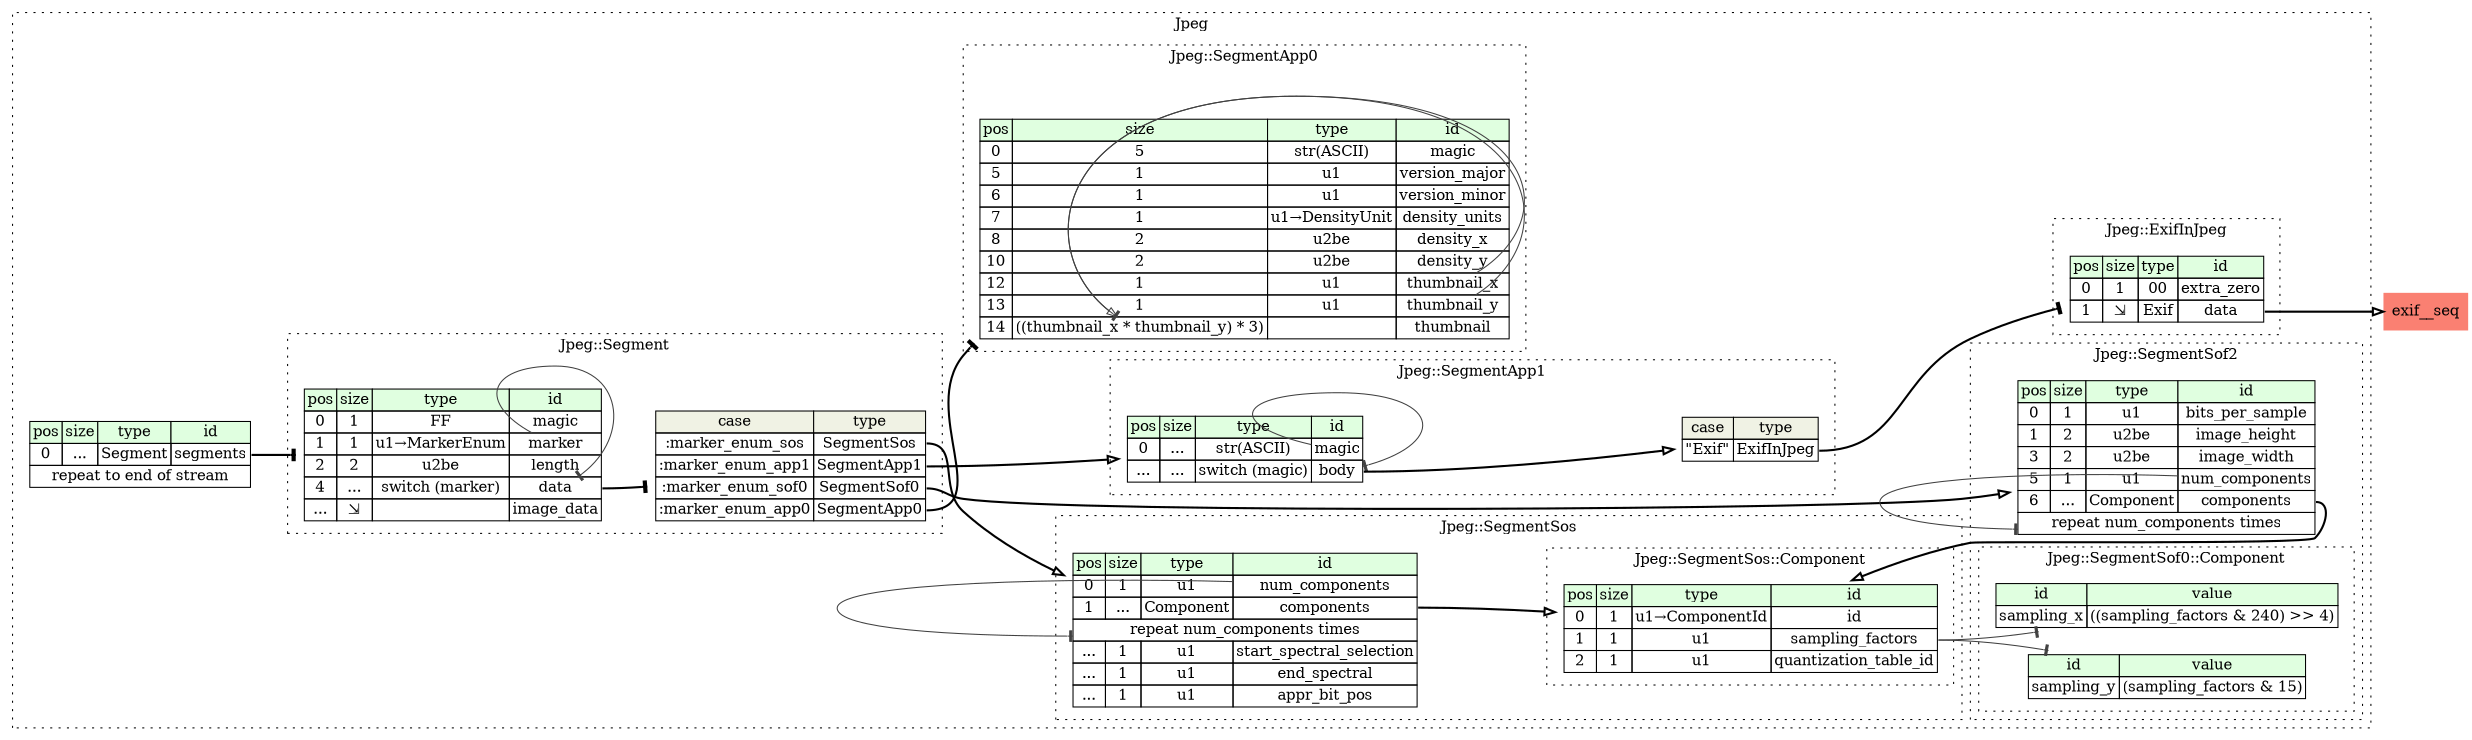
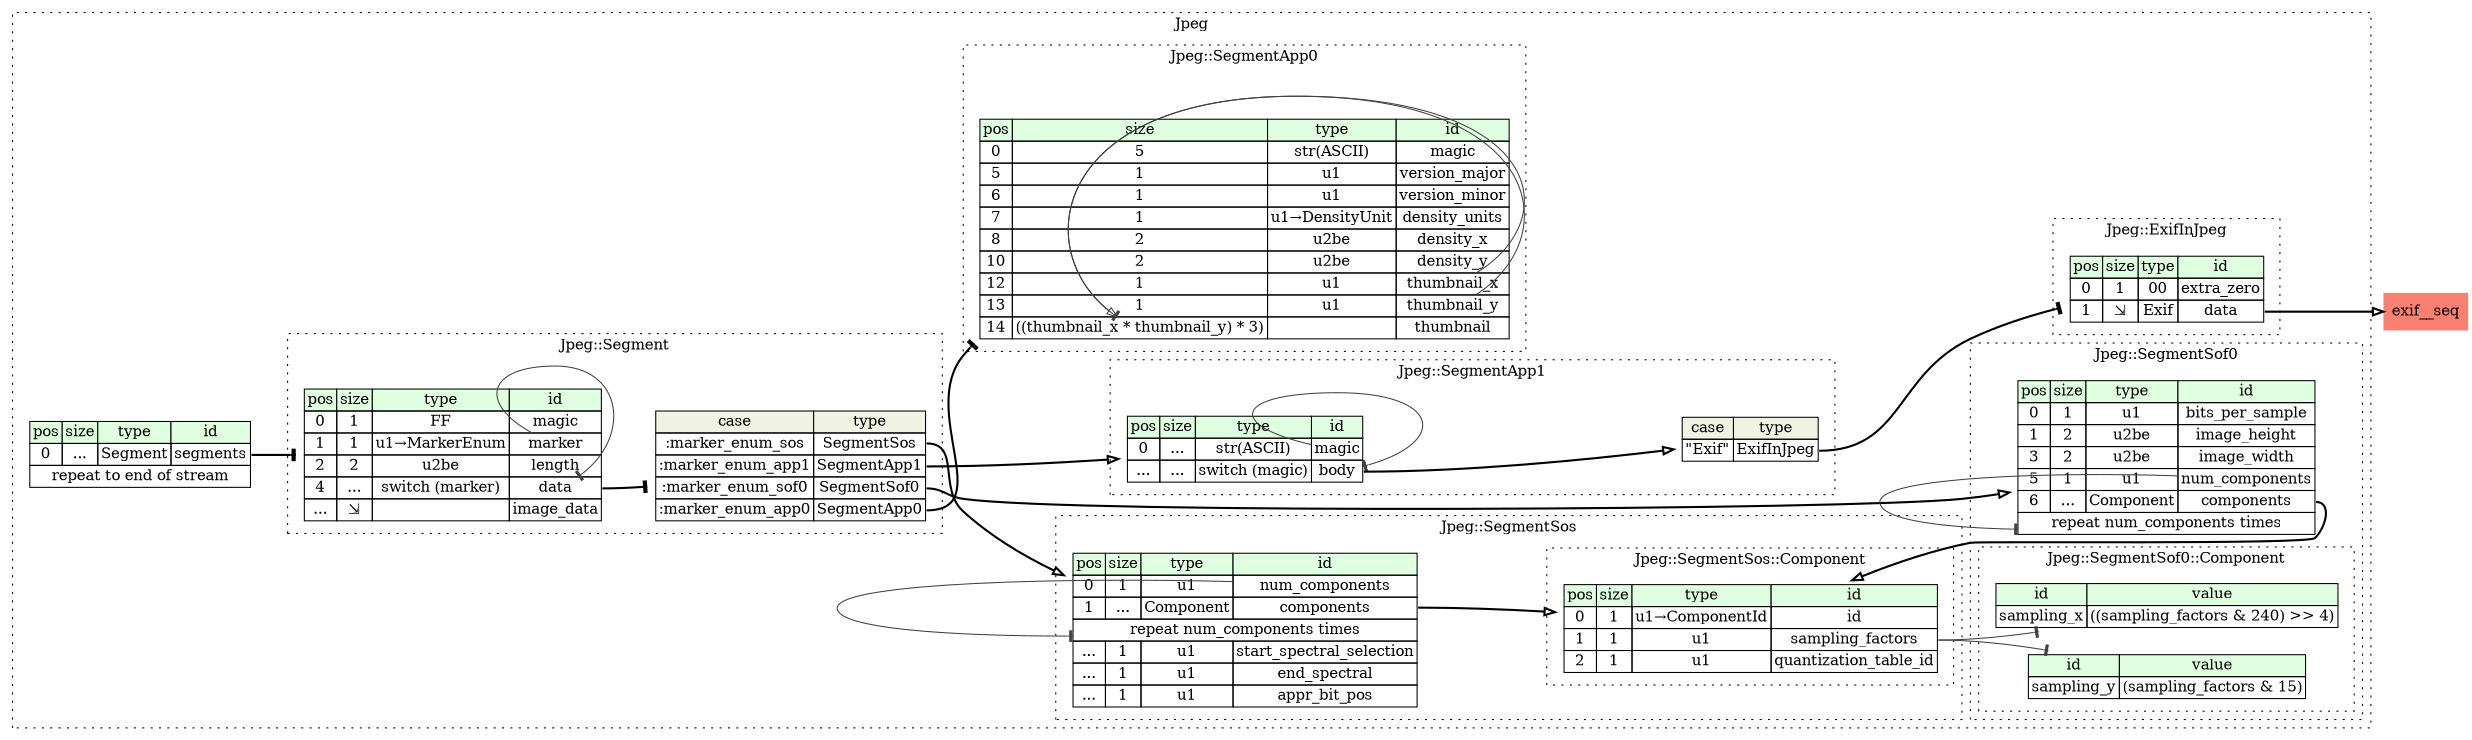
(2166, 355) -> (2166, 355)
